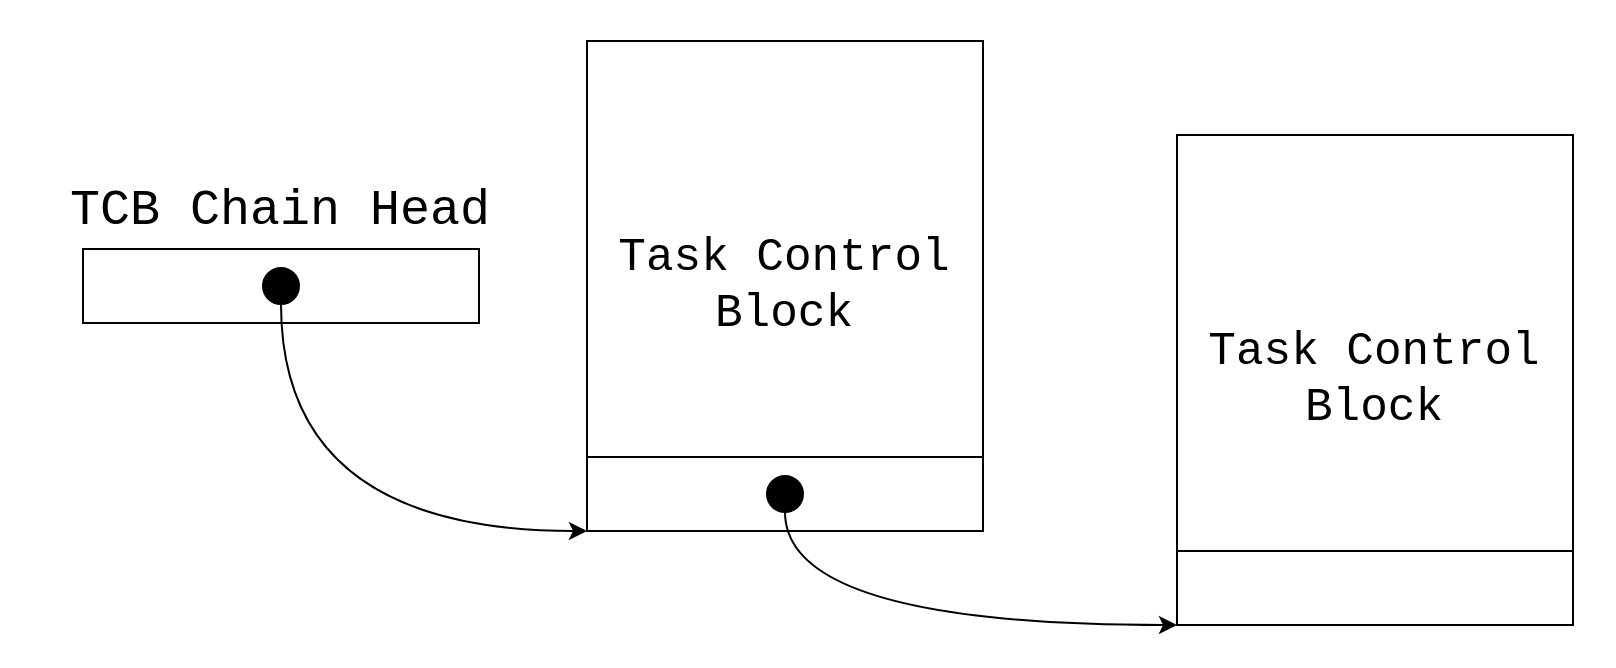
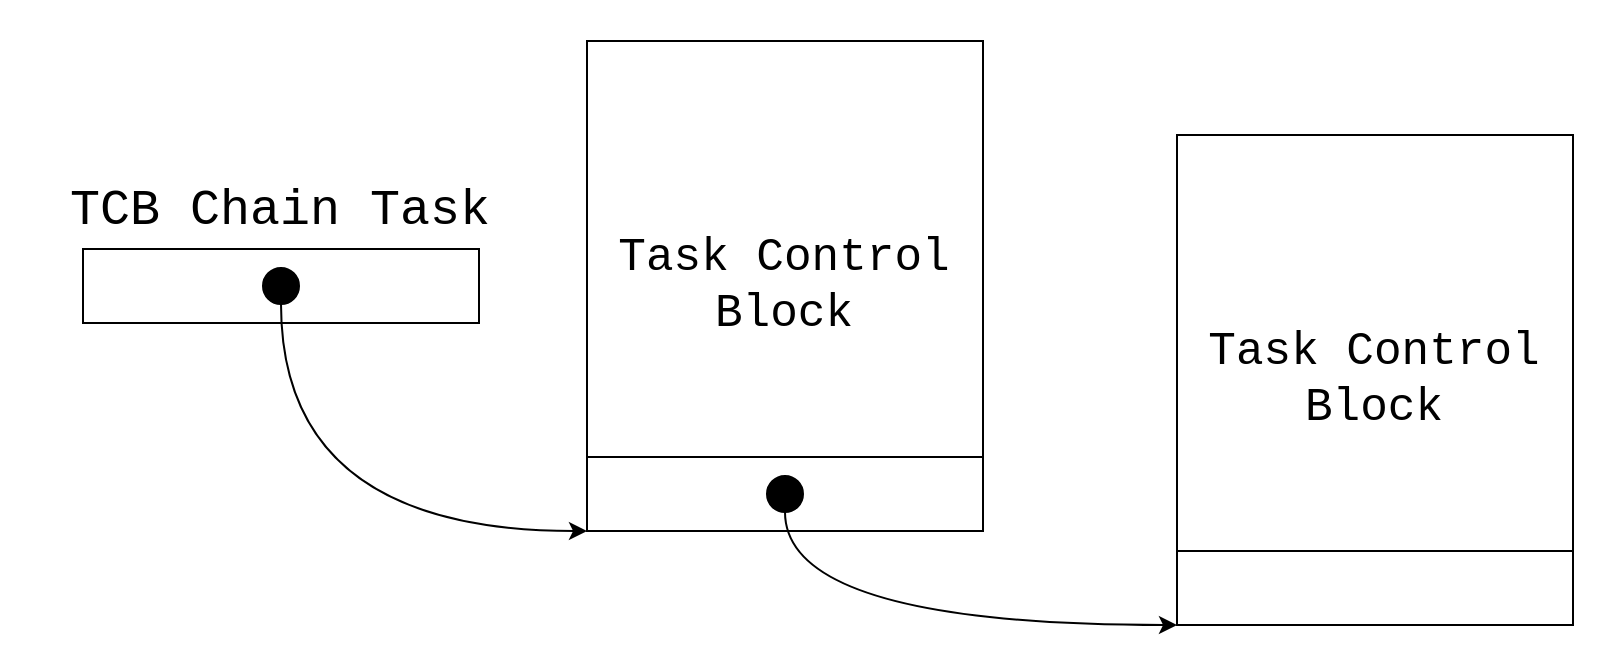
(281, 211) -> (281, 211)
